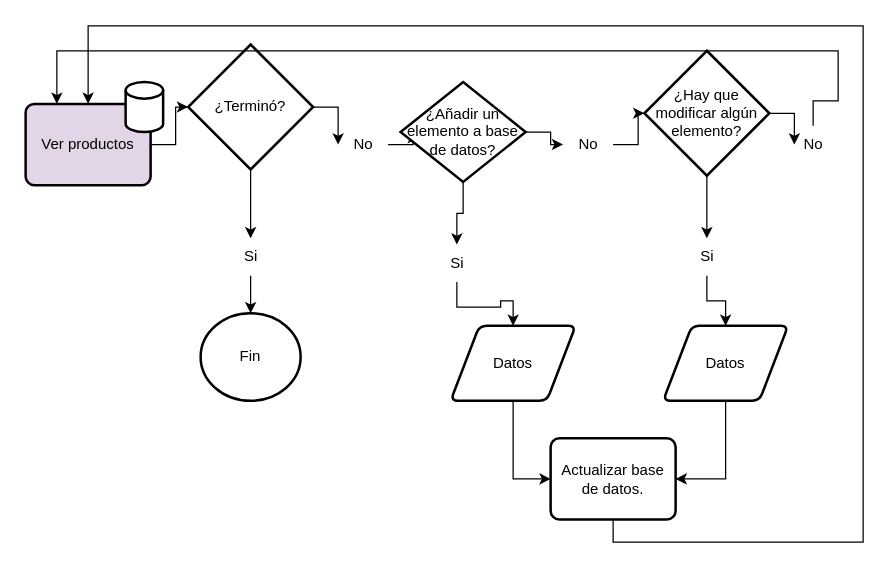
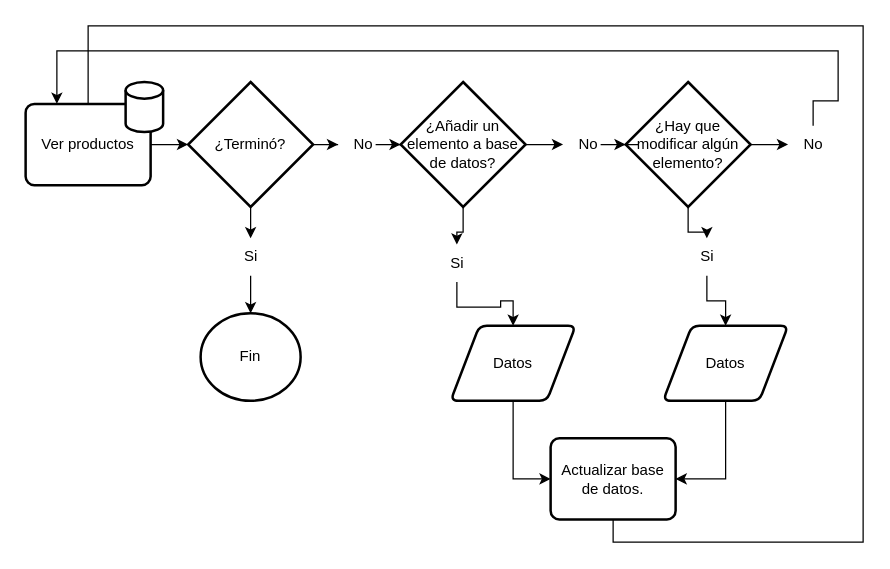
(88, 94) -> (88, 97)
(251, 107) -> (251, 144)
(707, 113) -> (688, 144)
(463, 132) -> (463, 144)
(88, 144) -> (88, 144)
